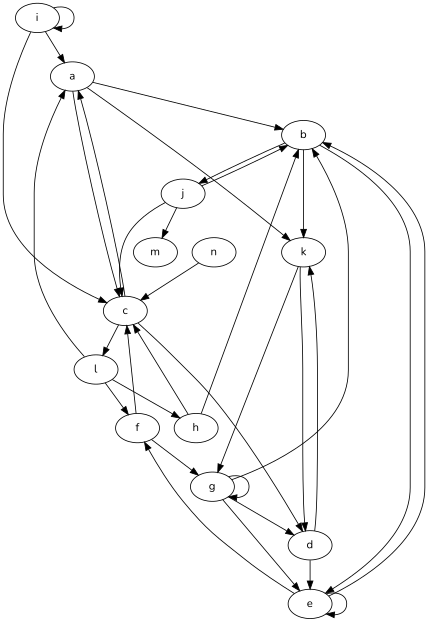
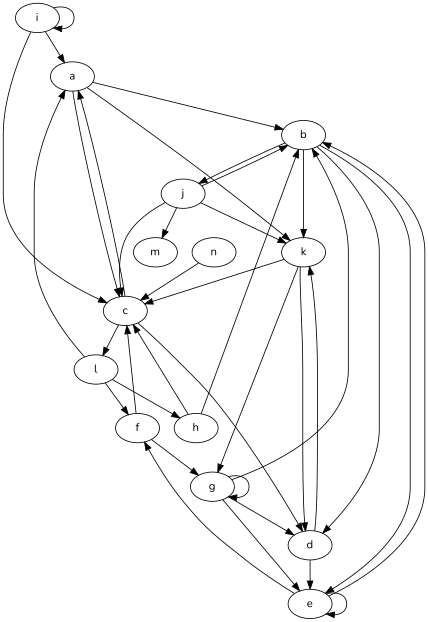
none -> (240, 221)
none -> (218, 280)
none -> (379, 334)
